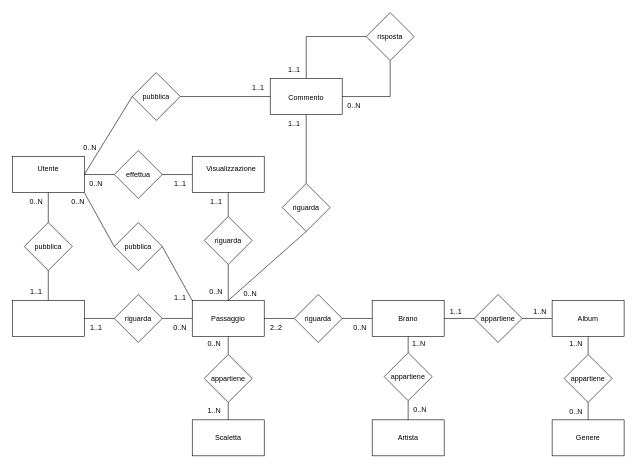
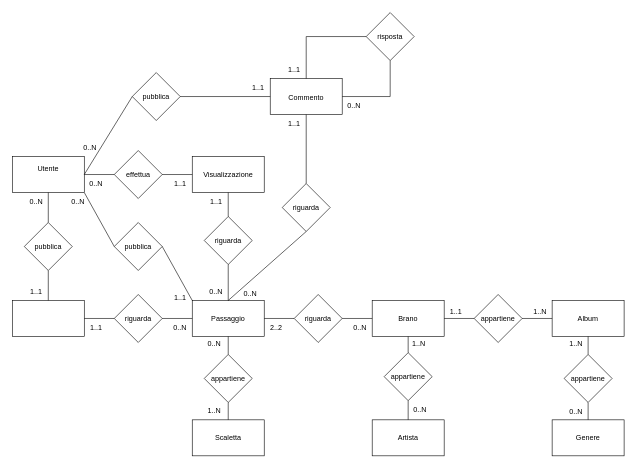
(231, 168) -> (228, 174)
